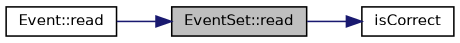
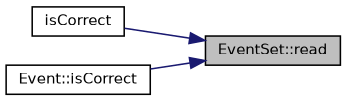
(61, 21) -> (78, 80)
(327, 21) -> (157, 33)
